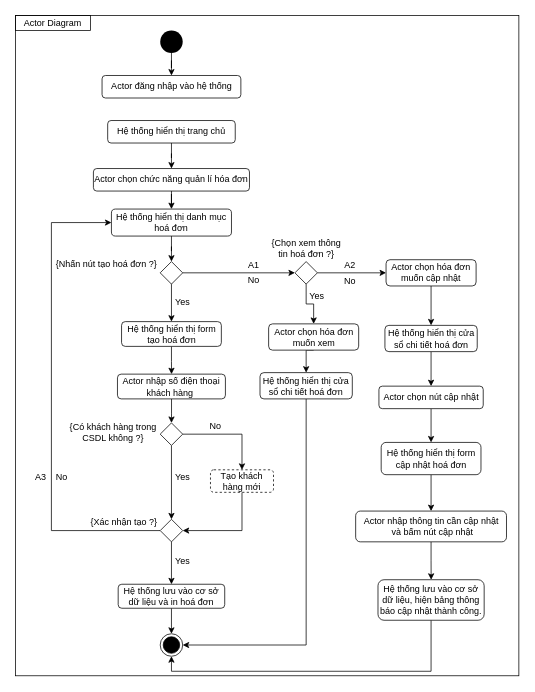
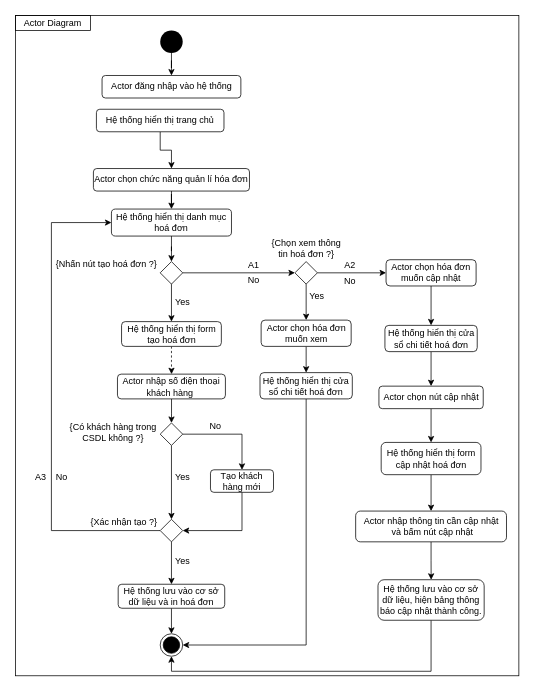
(171, 132) -> (160, 120)
(314, 337) -> (306, 333)
(171, 357) -> (171, 357)
(242, 481) -> (242, 481)
